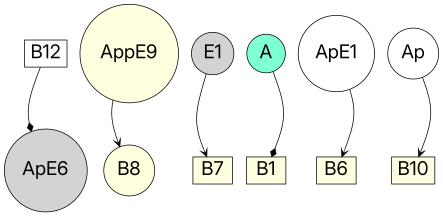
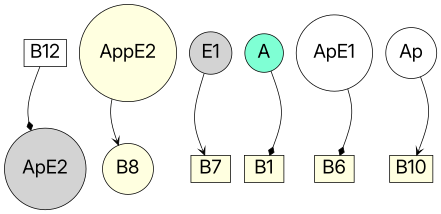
(129, 54) -> (128, 53)
(353, 120) -> (351, 118)
(46, 170) -> (45, 169)
